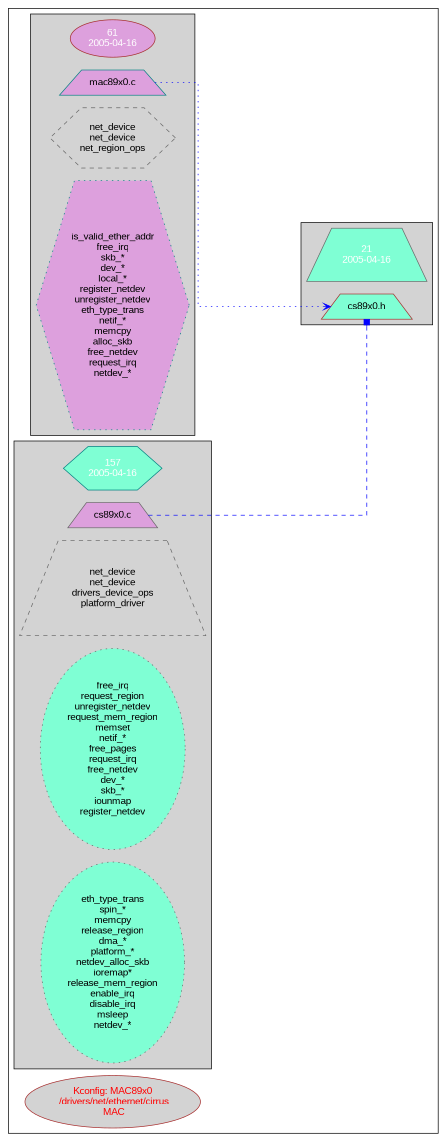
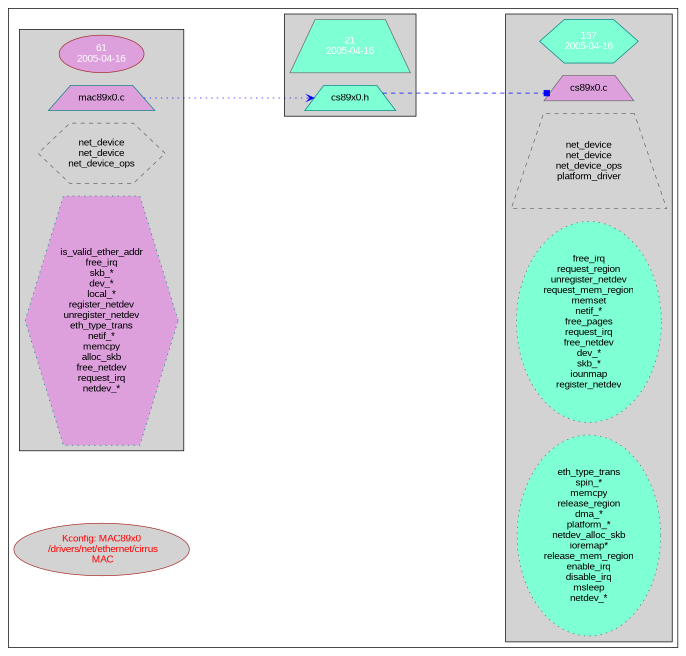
(113, 138) -> (102, 153)
(367, 307) -> (350, 98)
(352, 515) -> (463, 93)
(113, 588) -> (589, 161)
